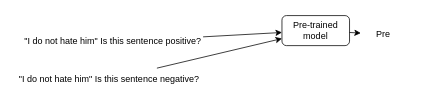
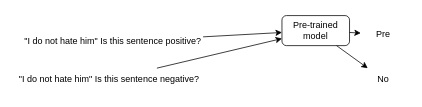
none -> (349, 55)
none -> (383, 79)
